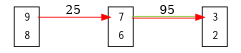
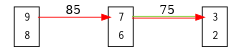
(74, 11) -> (74, 11)
(168, 11) -> (168, 11)
